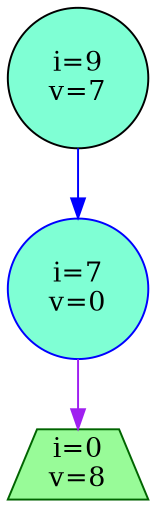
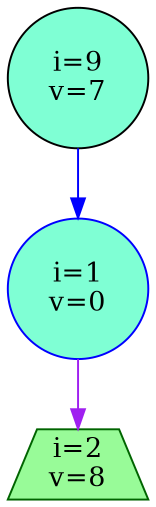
(78, 289) -> (78, 289)
(78, 464) -> (78, 464)
